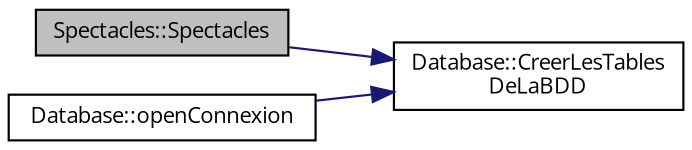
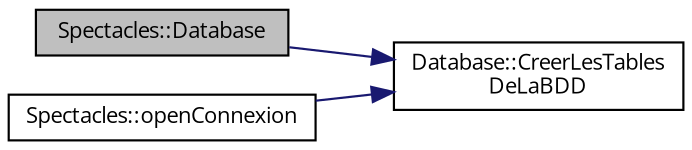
(162, 33) -> (162, 33)
(162, 118) -> (162, 118)
